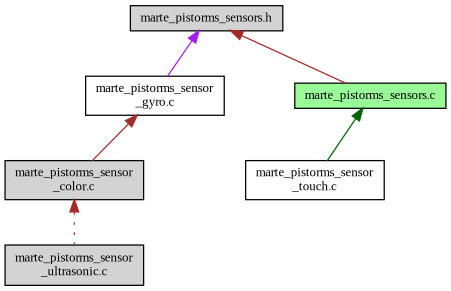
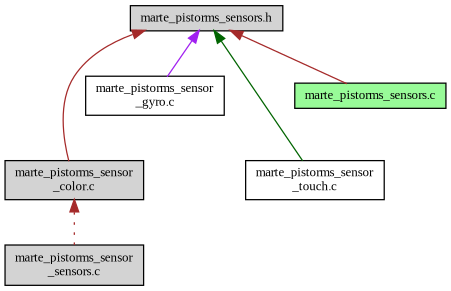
(341, 140) -> (262, 101)
(110, 143) -> (71, 83)
(74, 265) -> (74, 265)
